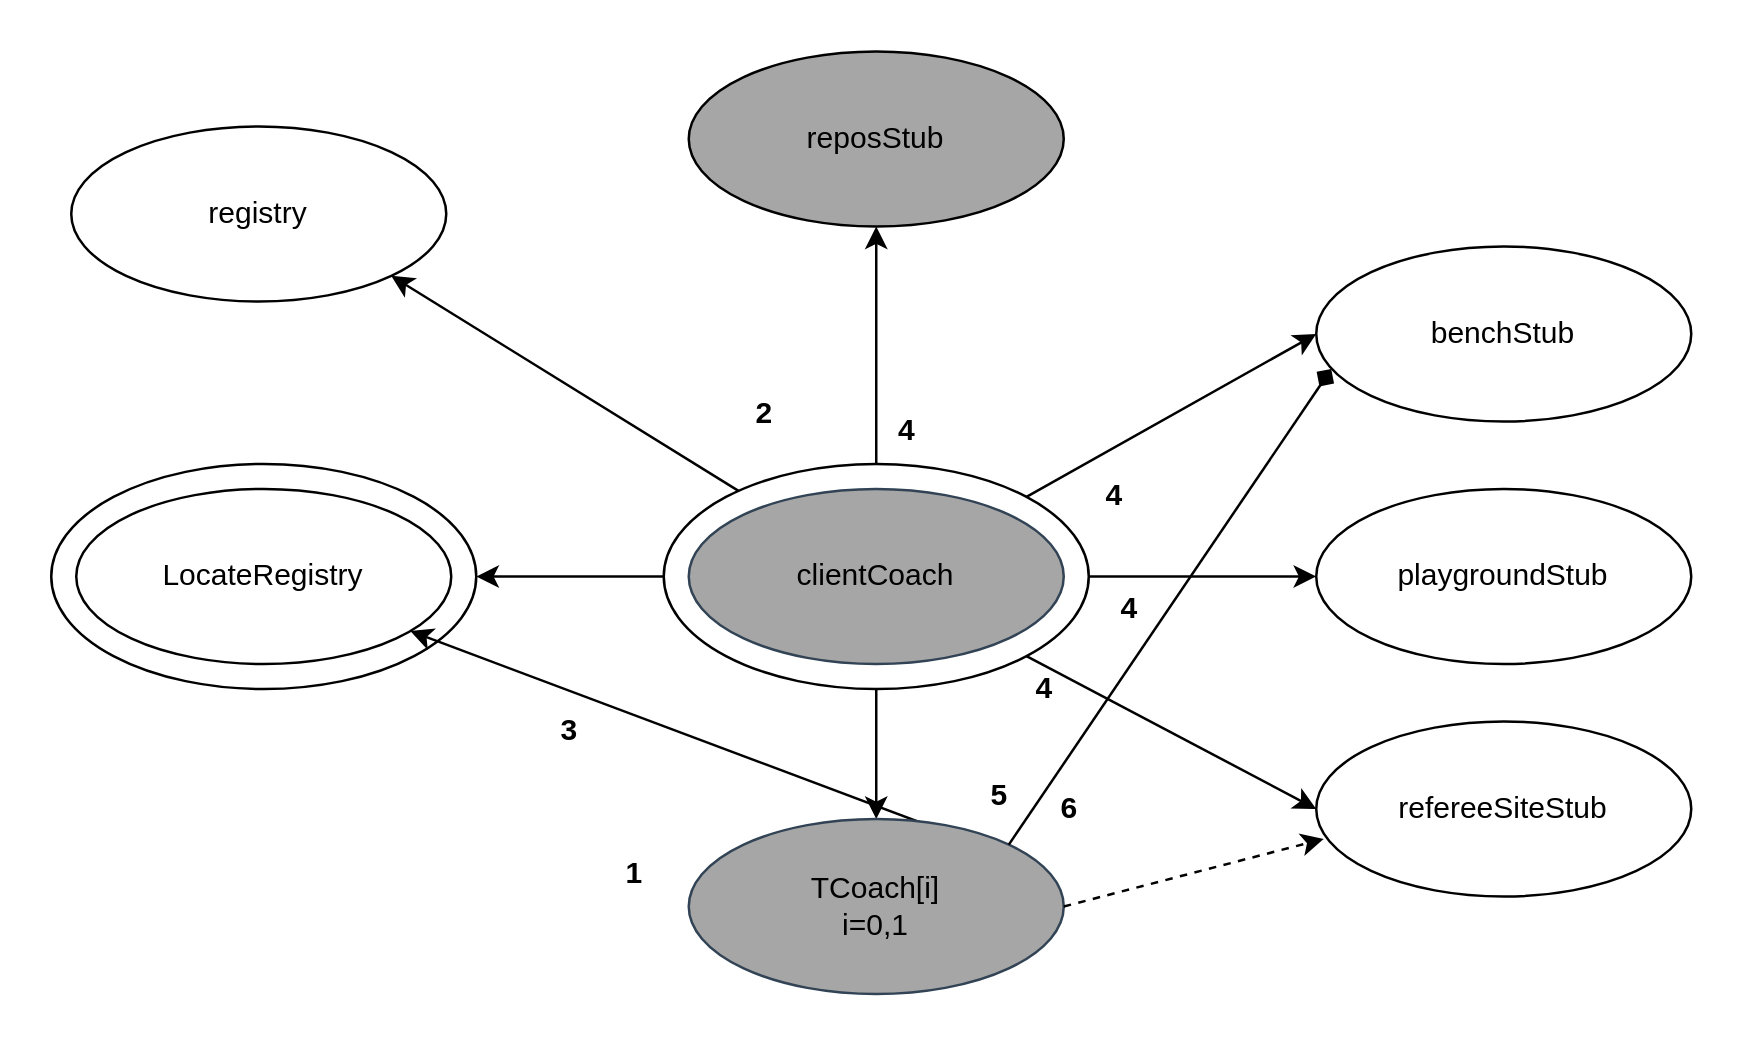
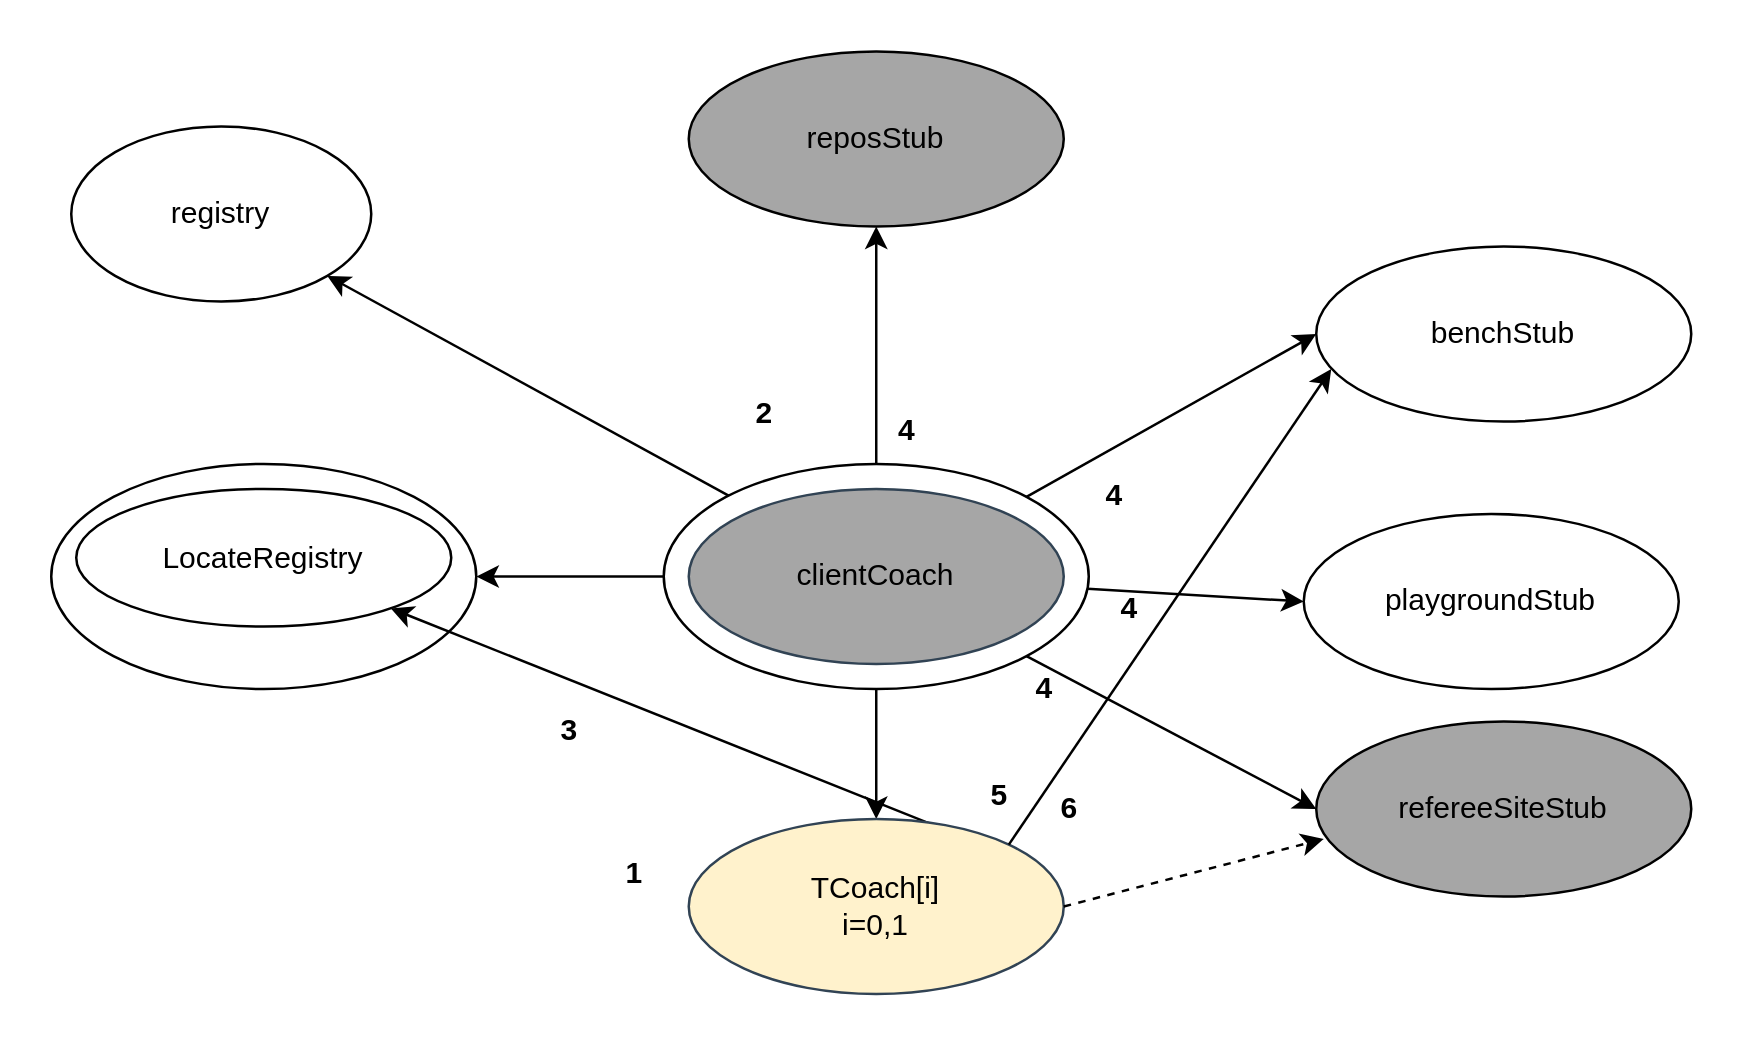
(259, 214) -> (221, 214)
(1320, 386) -> (1321, 384)
(264, 576) -> (264, 558)
(1504, 576) -> (1491, 601)
(1504, 809) -> (1504, 809)
(876, 906) -> (876, 906)
